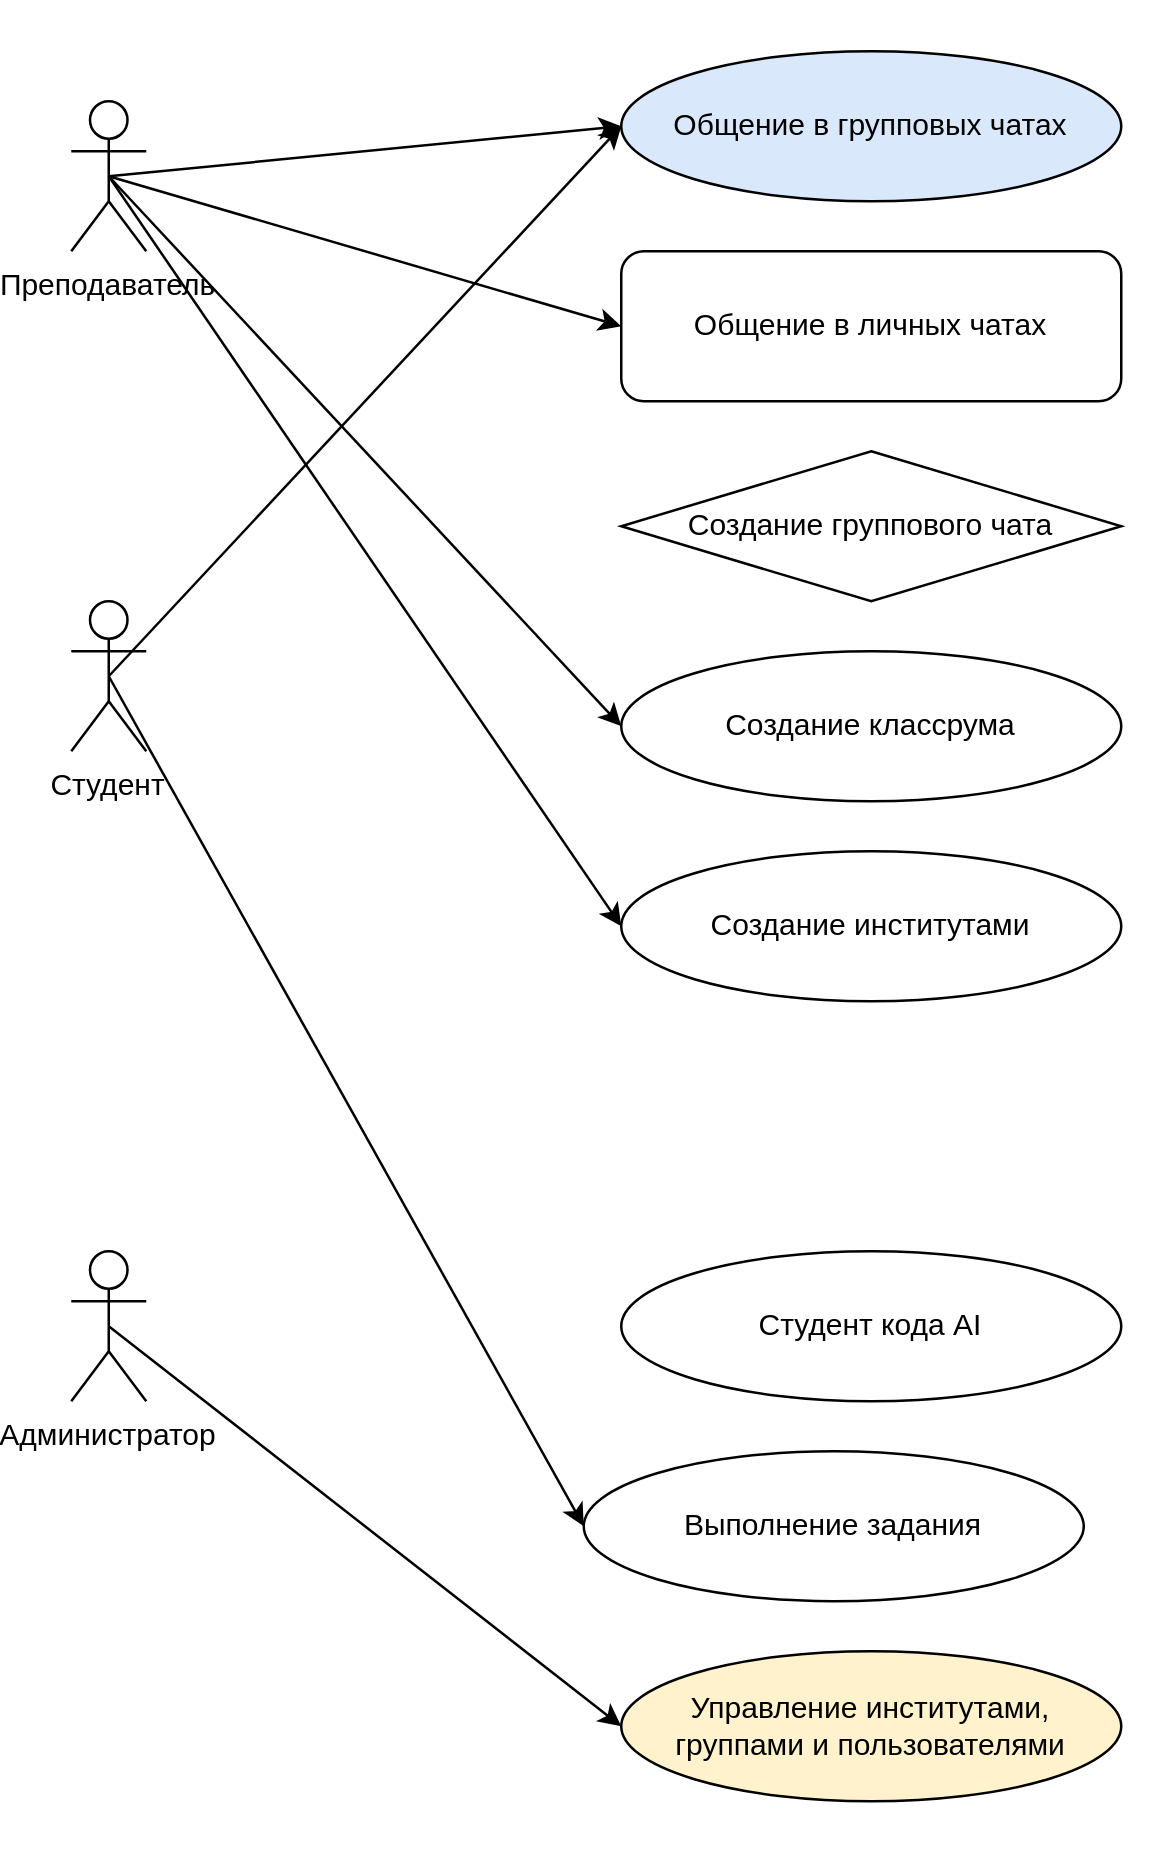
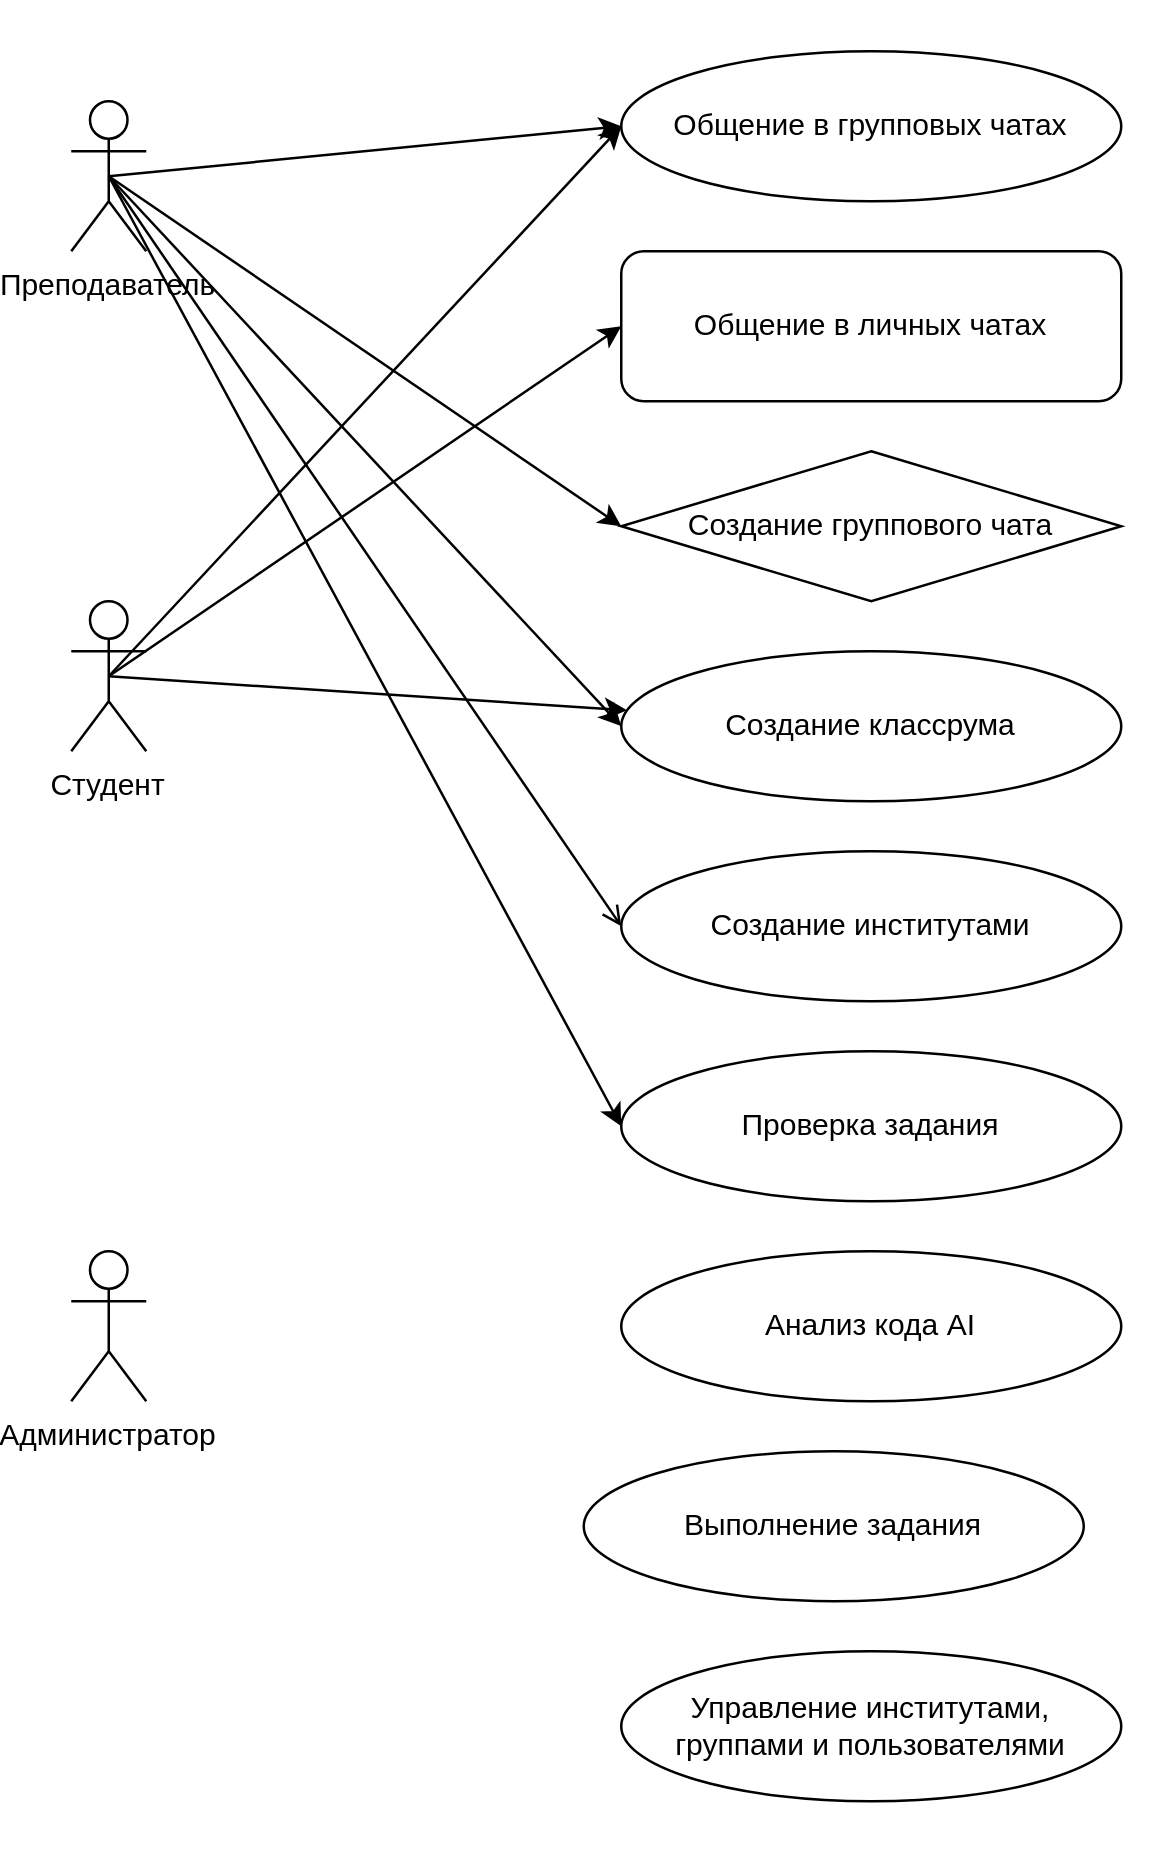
(871, 126) -> (871, 126)
(298, 232) -> none
none -> (257, 277)
none -> (224, 598)
none -> (502, 905)
(611, 911) -> (613, 914)
(347, 1103) -> (257, 686)
none -> (871, 1126)
(871, 1326) -> (871, 1326)
(366, 1527) -> none
(871, 1726) -> (871, 1726)
